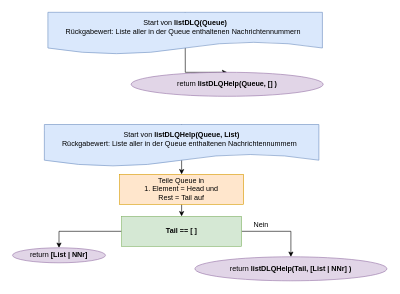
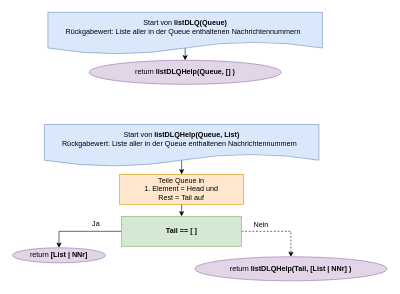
(227, 84) -> (185, 72)
none -> (96, 224)
(276, 231) -> (276, 231)
